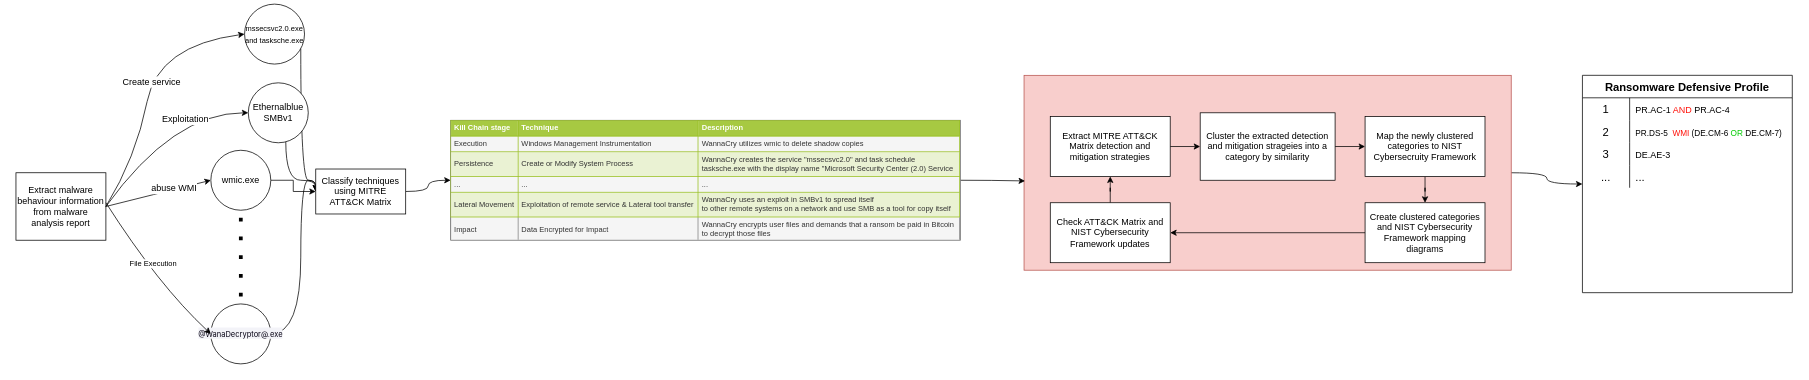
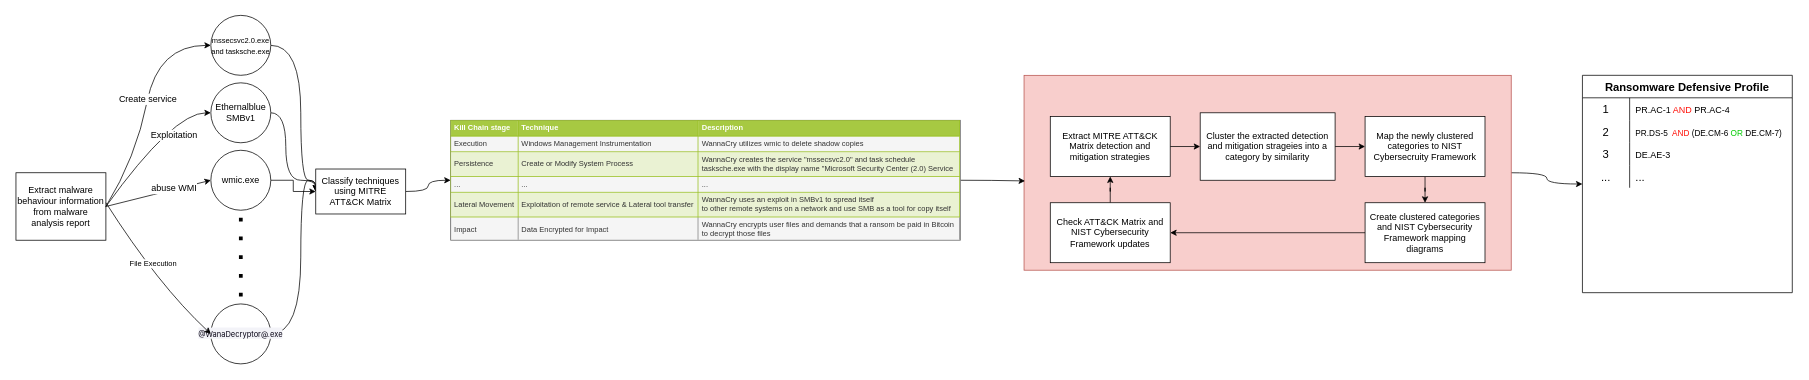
(274, 34) -> (240, 45)
(278, 113) -> (240, 113)
(1715, 132) -> (1715, 132)
